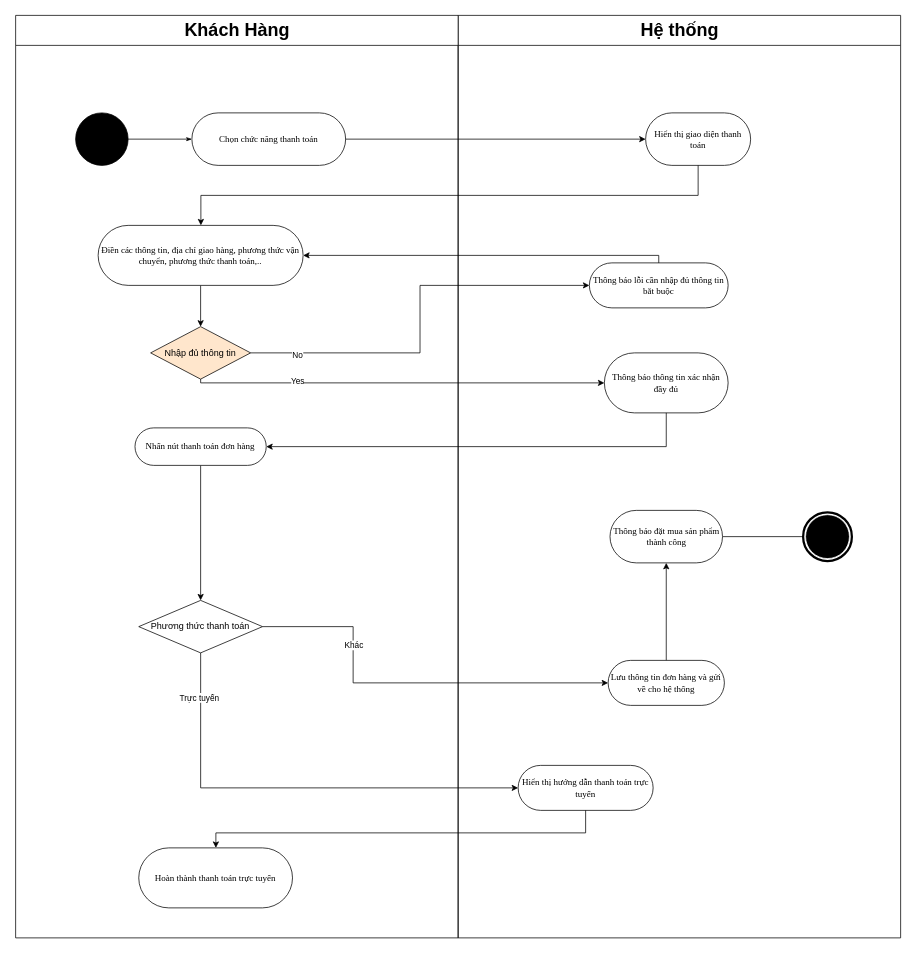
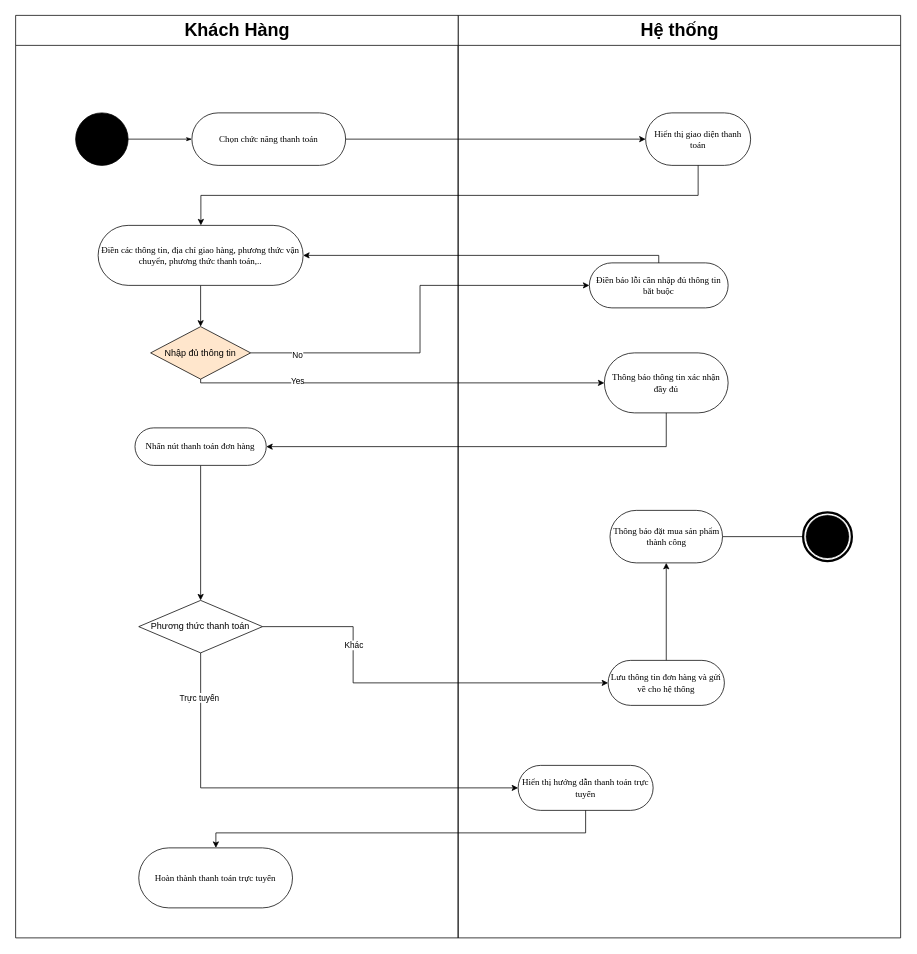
(659, 285) -> (659, 285)
